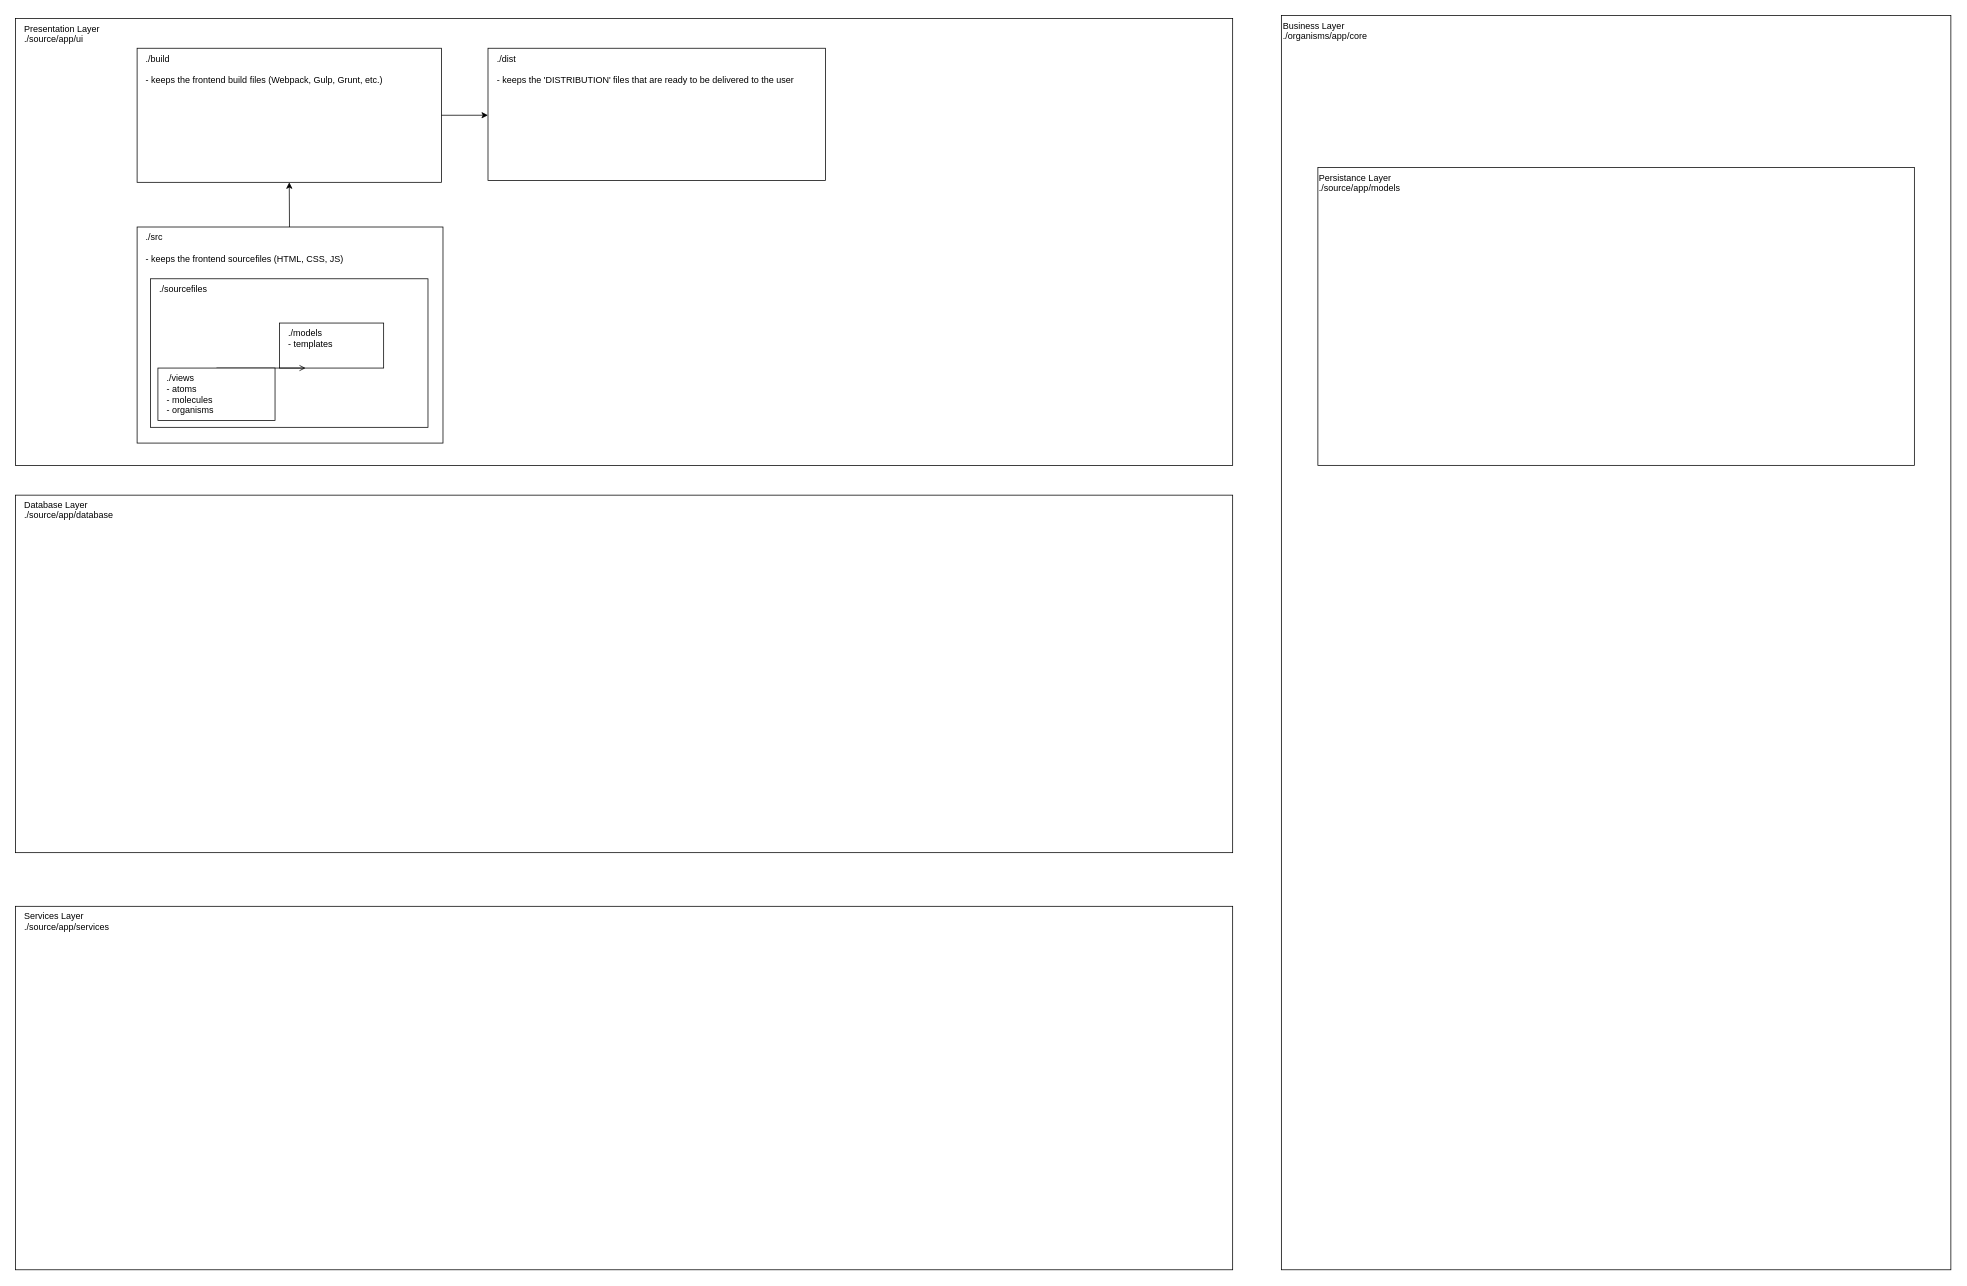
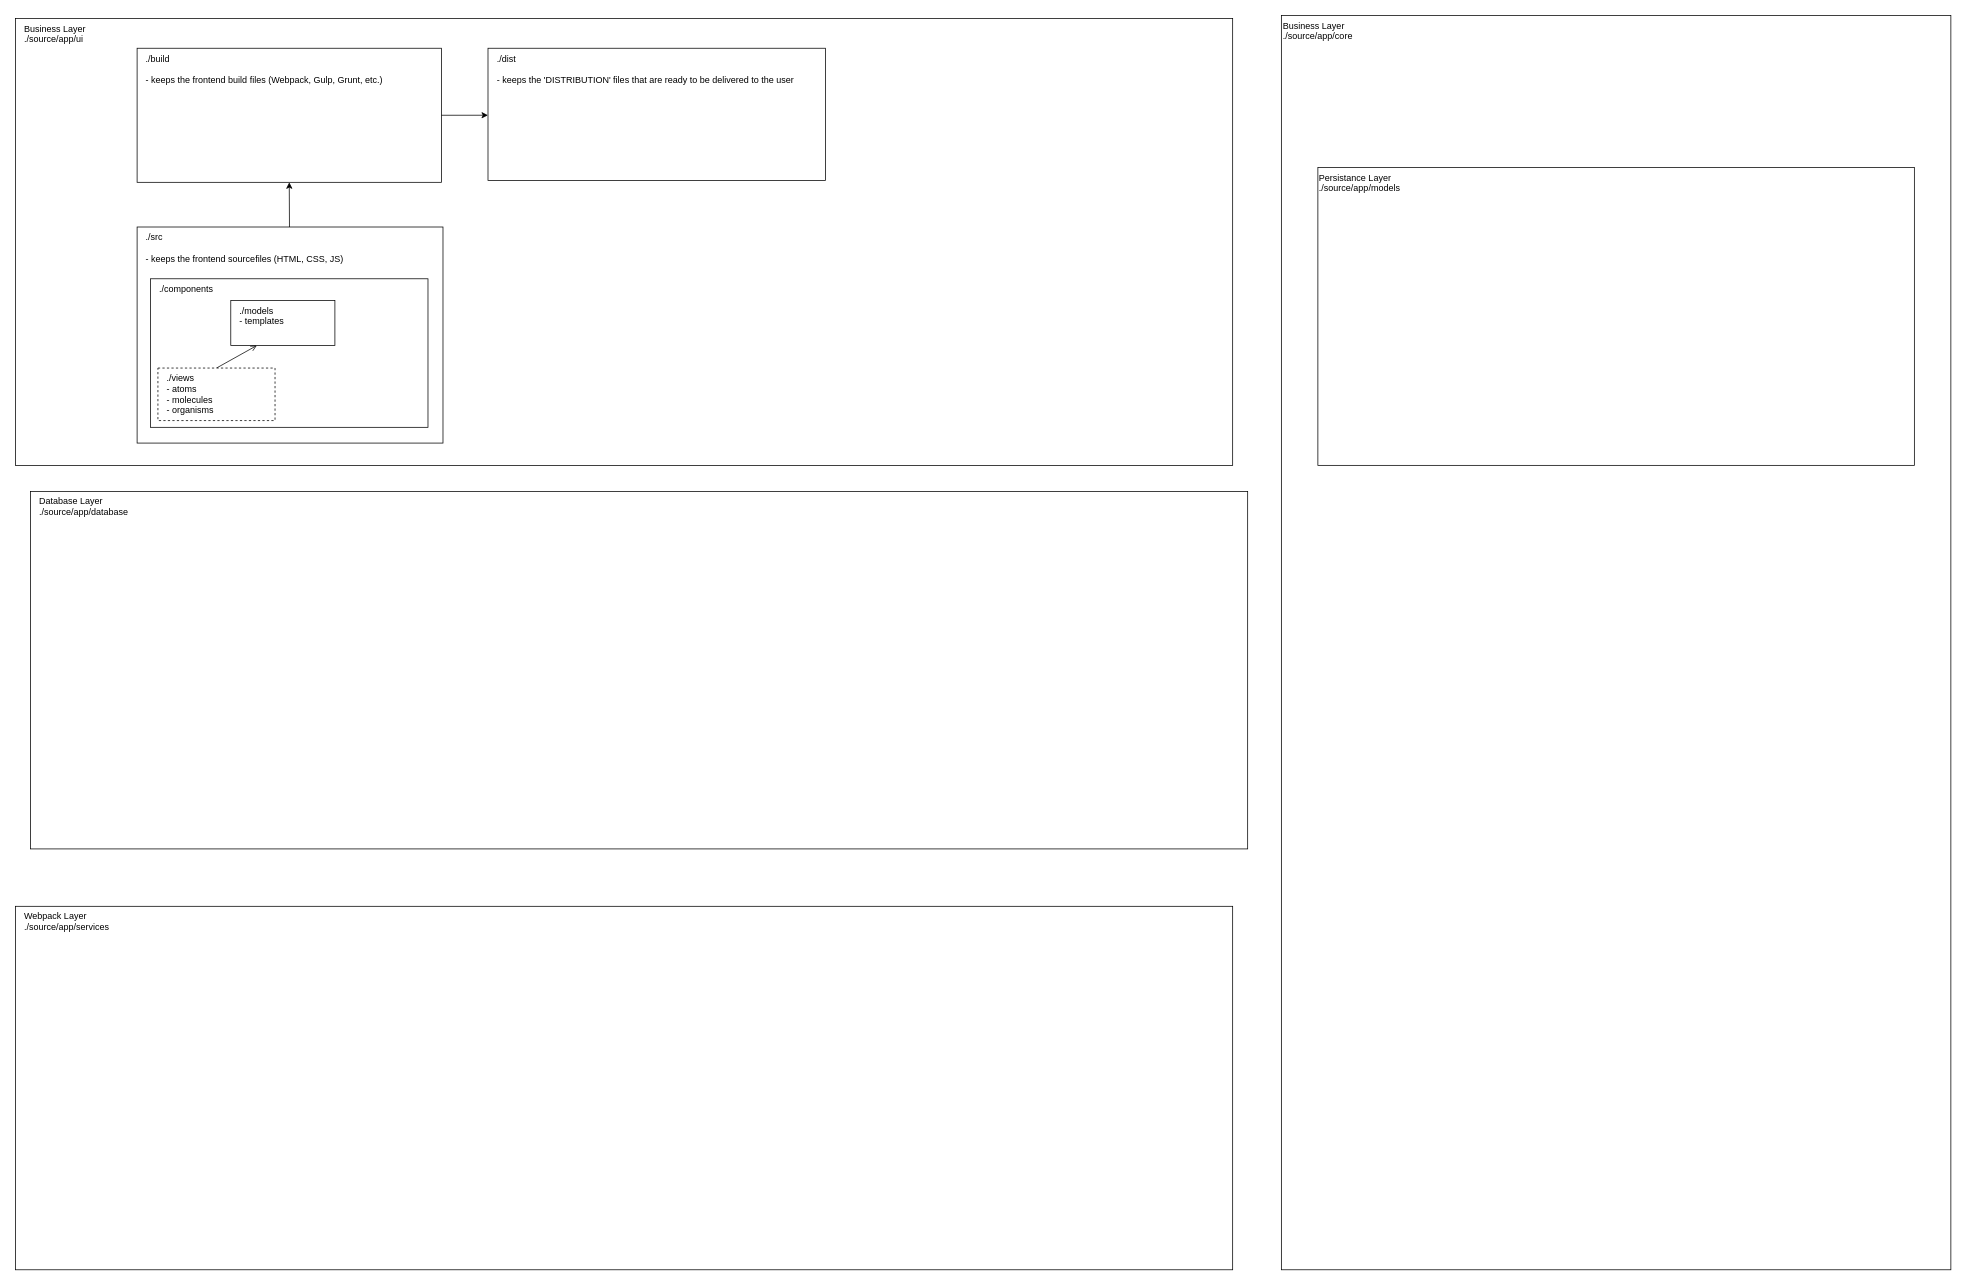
(1331, 31) -> (1325, 31)
(67, 34) -> (60, 34)
(189, 289) -> (188, 289)
(332, 345) -> (283, 323)
(216, 394) -> (216, 394)
(624, 674) -> (639, 670)
(75, 922) -> (75, 922)
